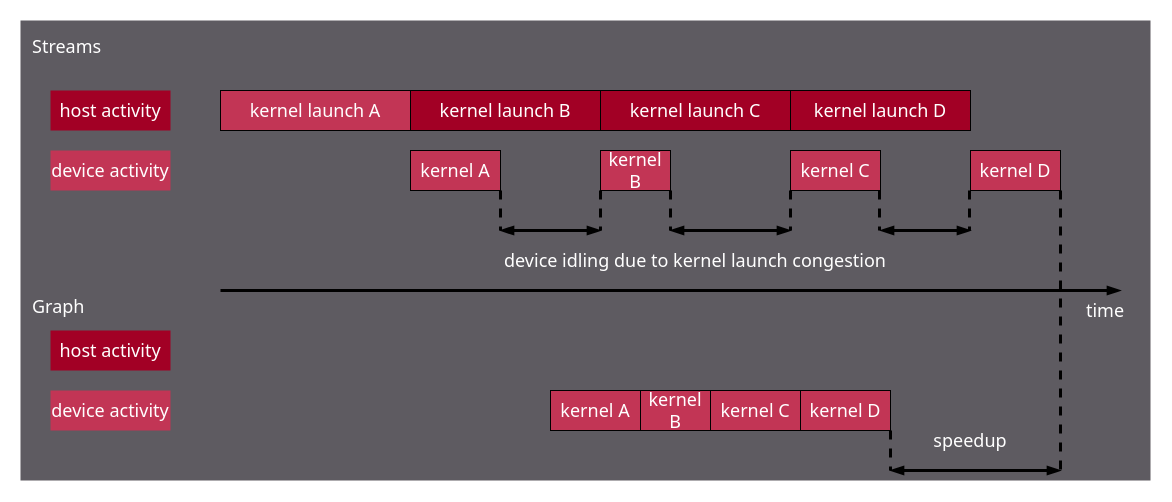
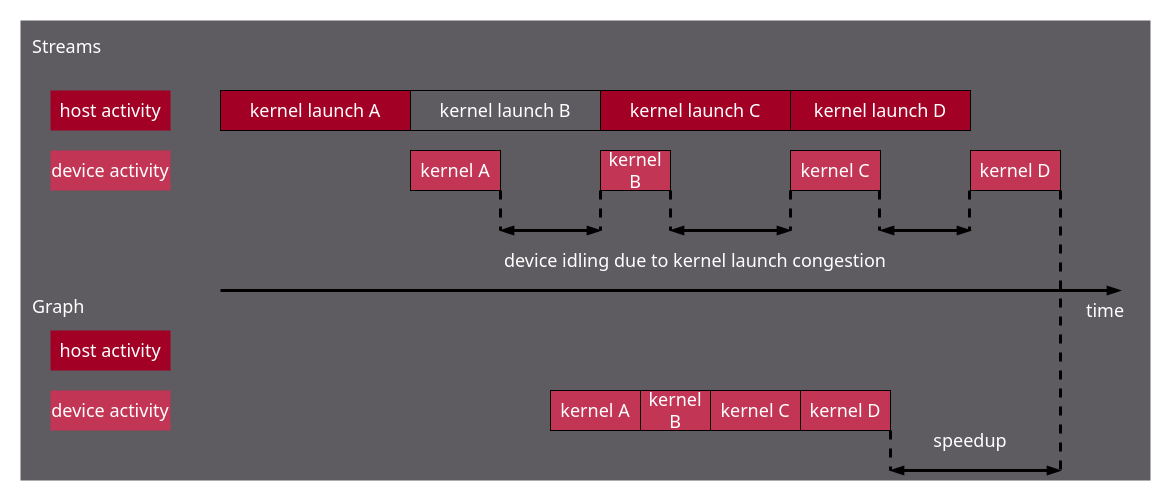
(316, 111) -> (316, 111)
(506, 111) -> (506, 111)
